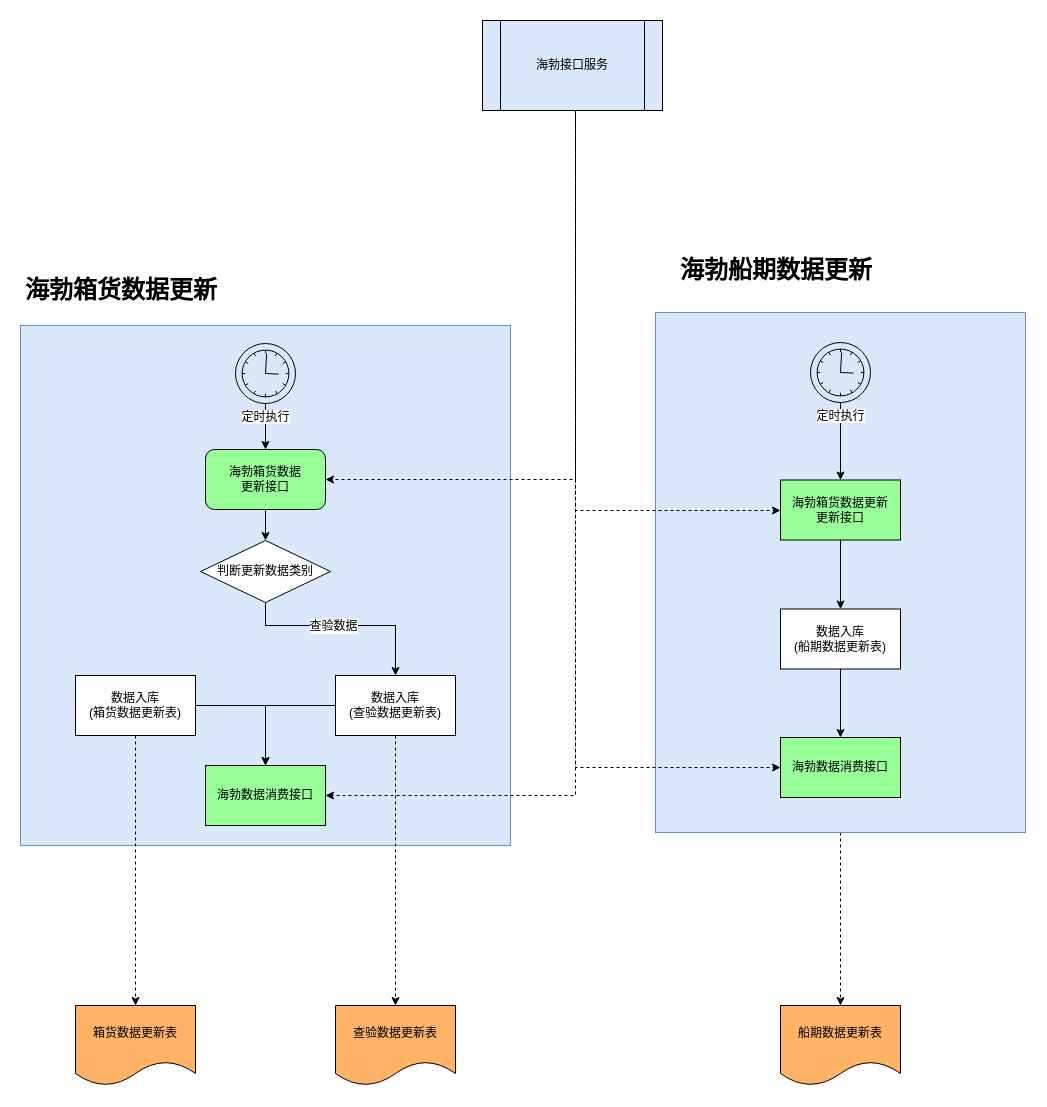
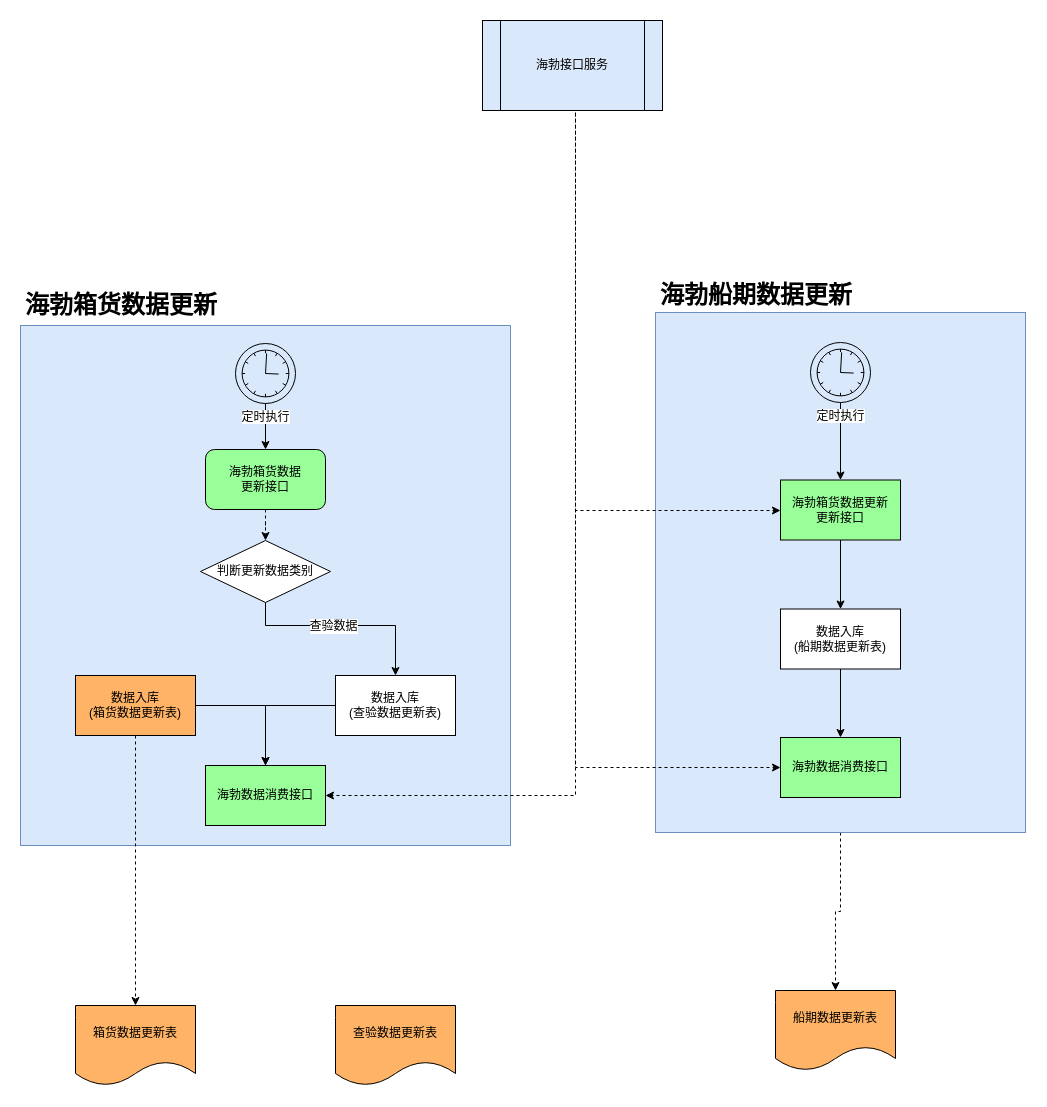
(821, 269) -> (801, 294)
(166, 291) -> (166, 306)
(453, 480) -> none
(266, 528) -> (266, 528)
(136, 706) -> (136, 706)
(396, 867) -> none
(841, 1046) -> (836, 1031)
